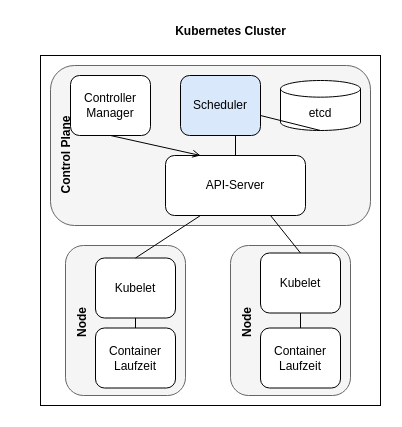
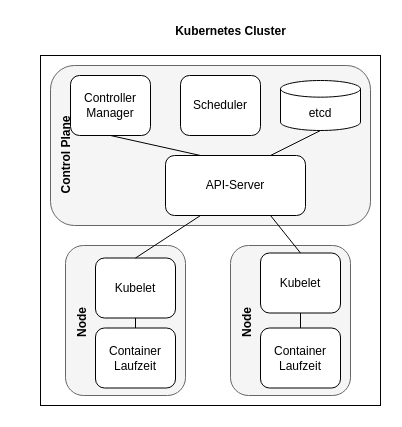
(221, 106) -> (221, 106)
(291, 123) -> (296, 143)
(236, 145) -> none
(195, 154) -> (196, 154)
